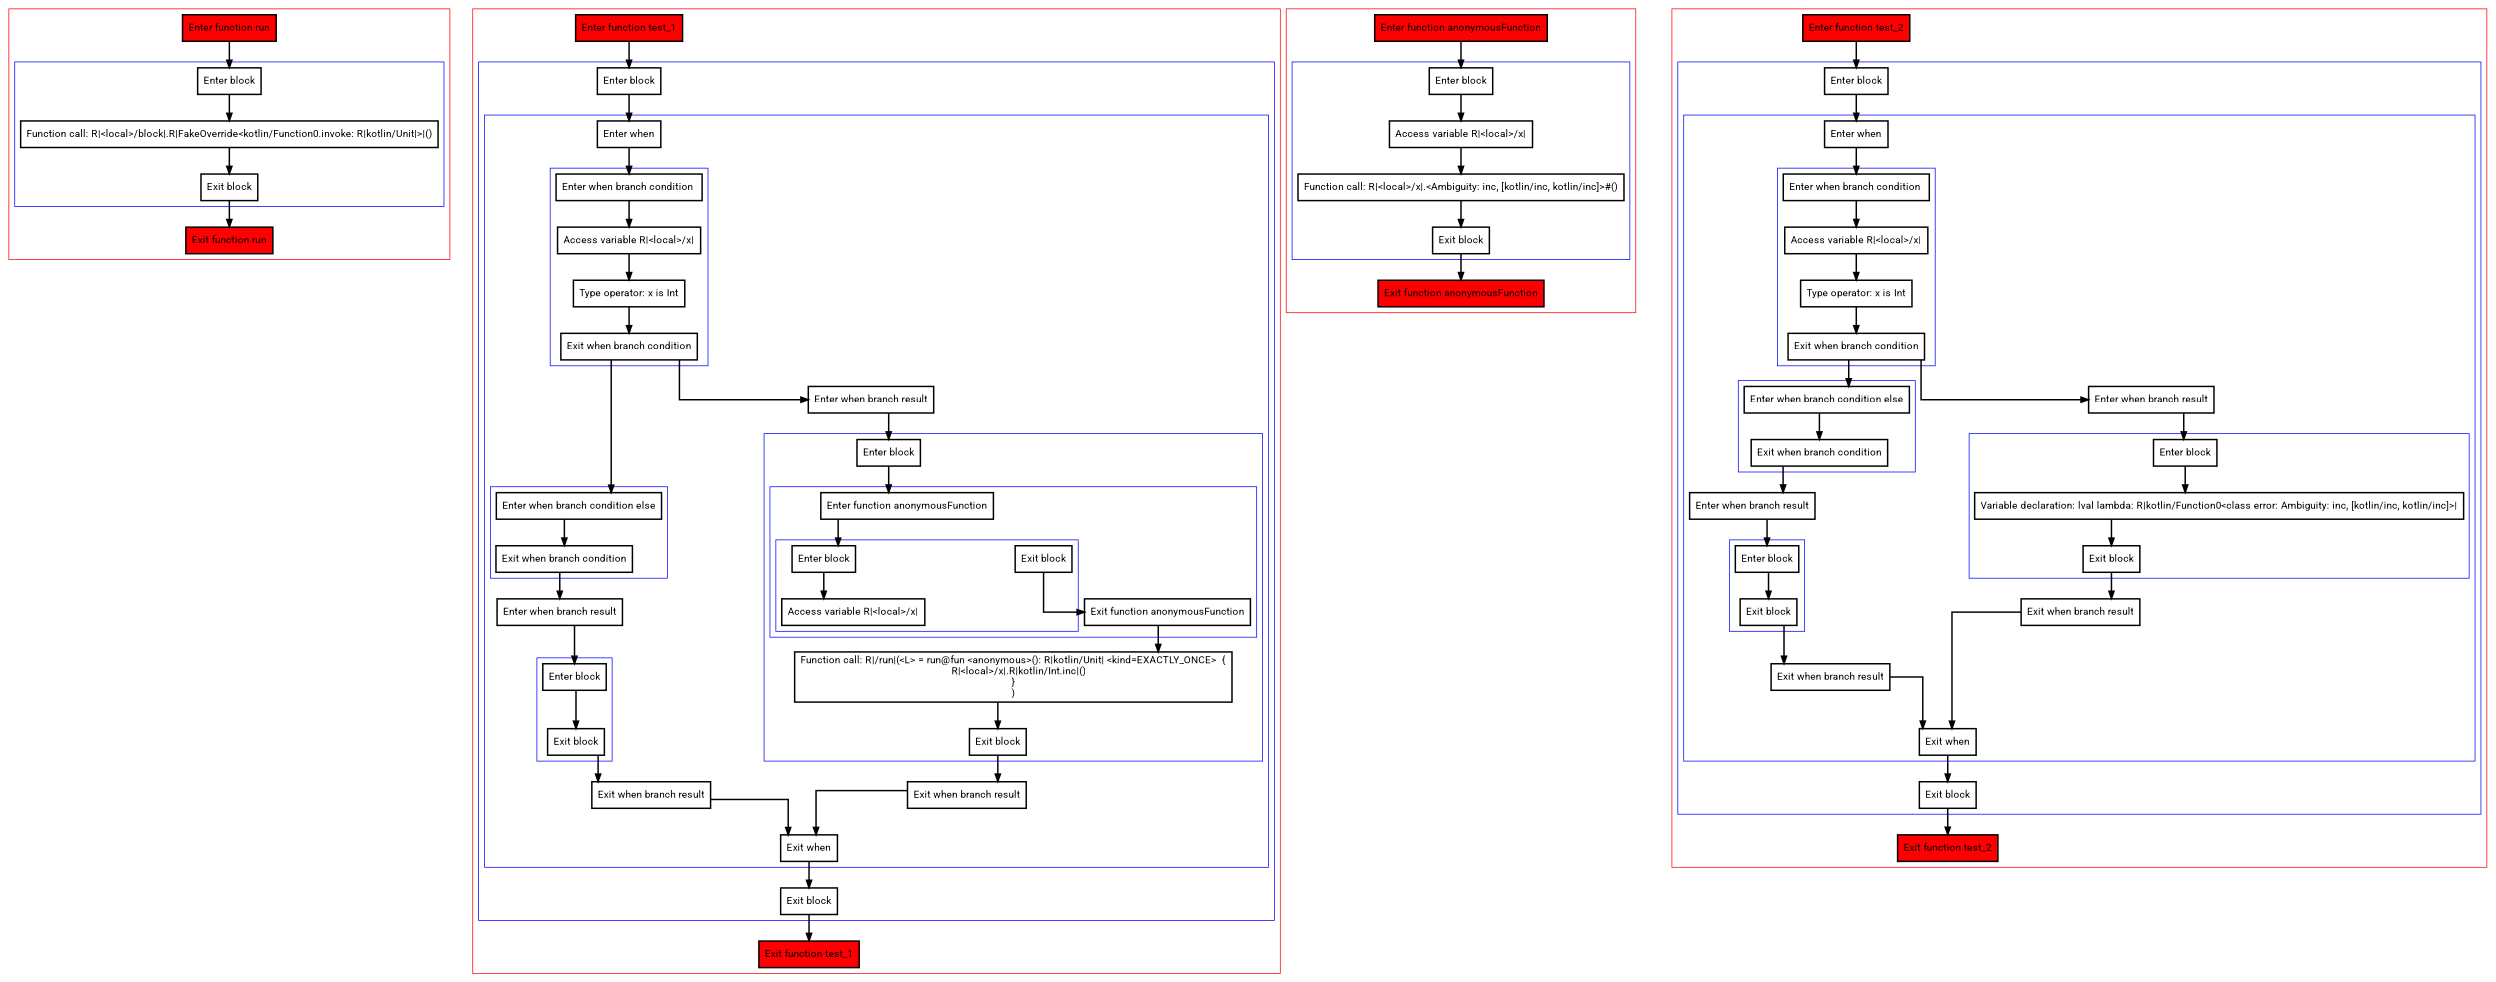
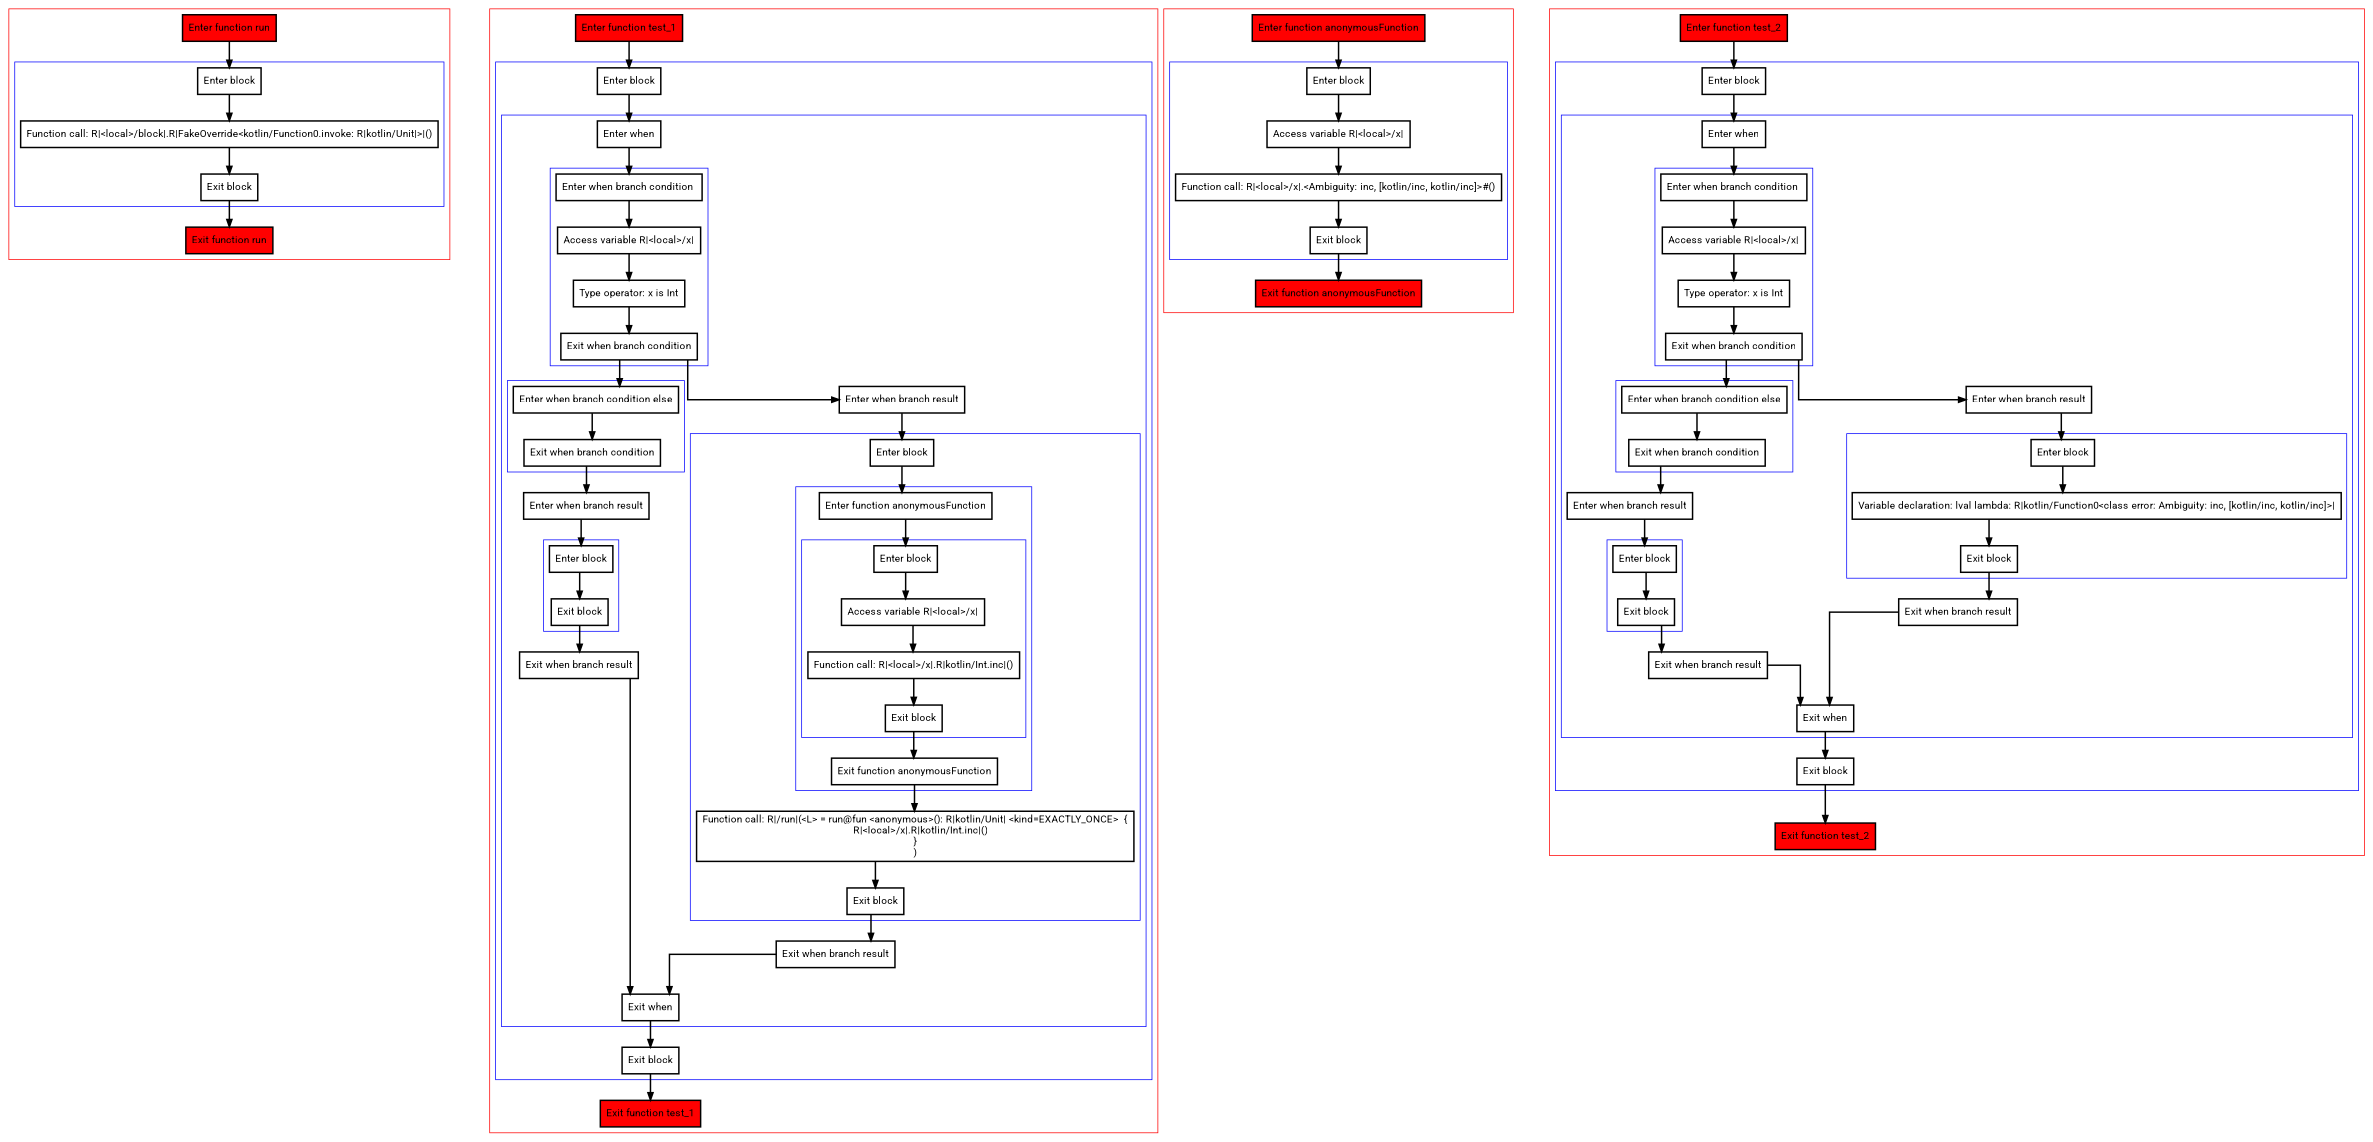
none -> (914, 665)
